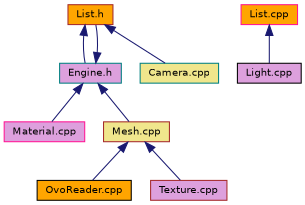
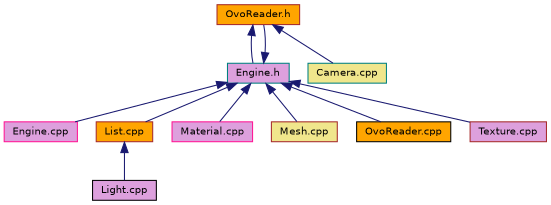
(90, 15) -> (258, 15)
(269, 15) -> (124, 132)
none -> (186, 105)
none -> (41, 132)
(107, 165) -> (336, 104)
(166, 165) -> (385, 103)
